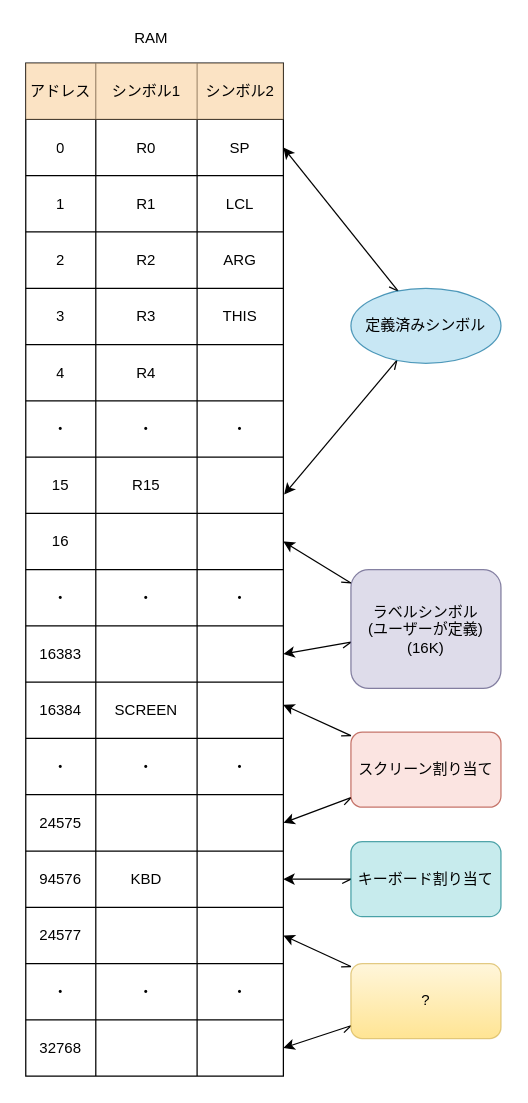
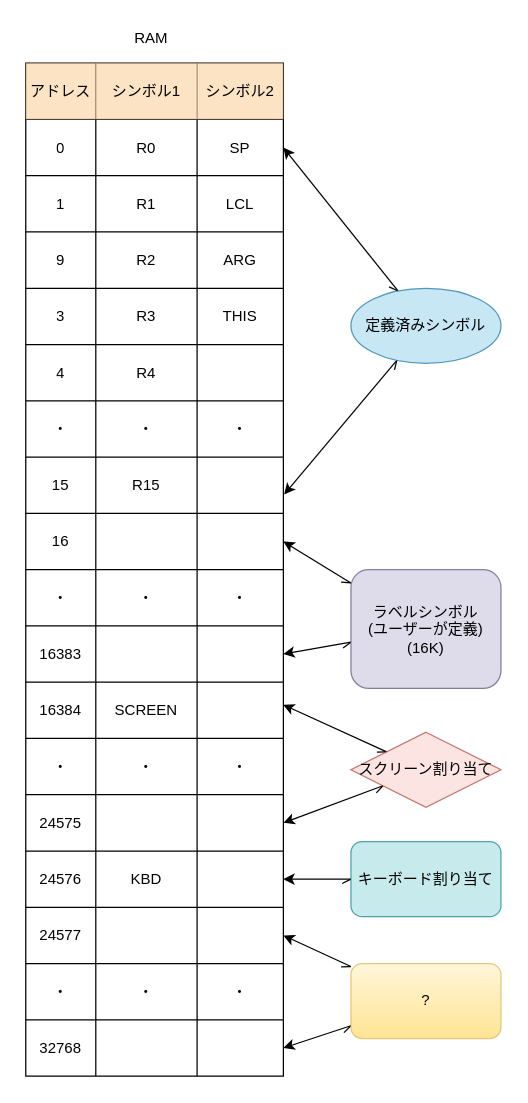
(61, 261) -> (61, 261)
(426, 769) -> (426, 769)
(61, 879) -> (61, 879)
